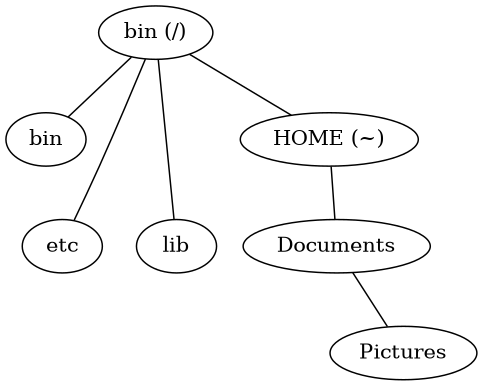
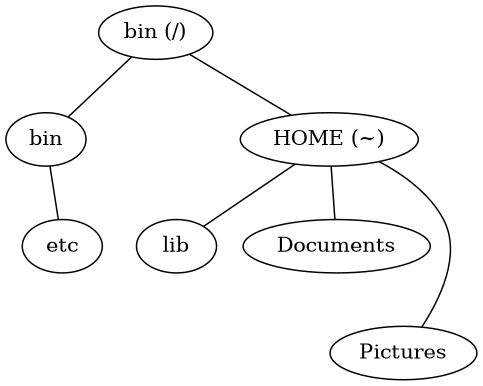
(166, 139) -> (249, 195)
(111, 140) -> (54, 193)
(370, 300) -> (448, 232)
